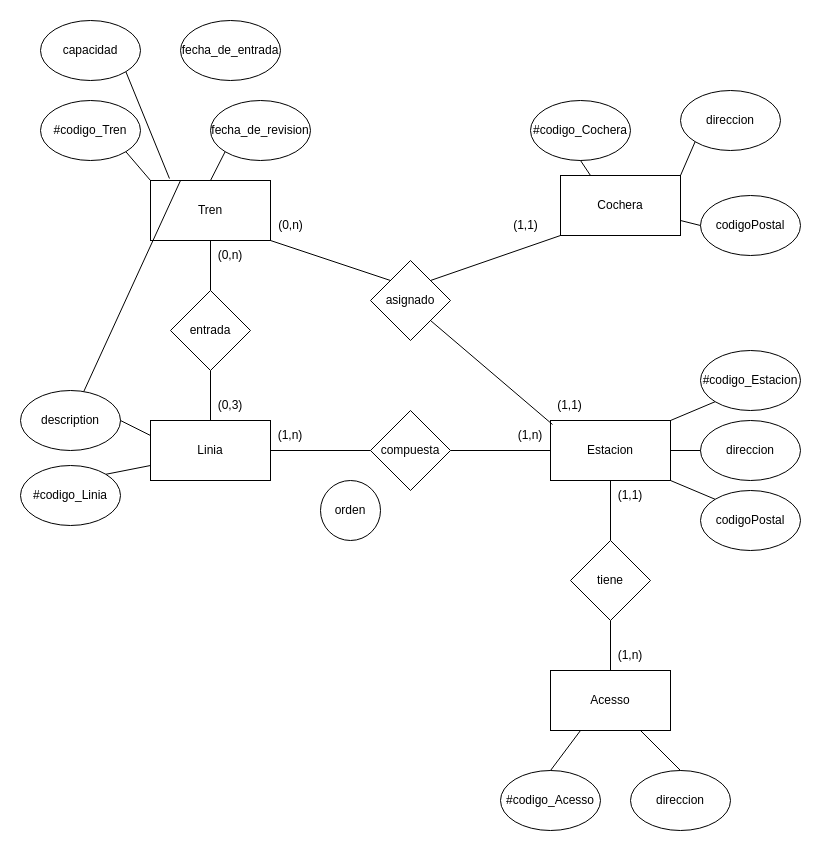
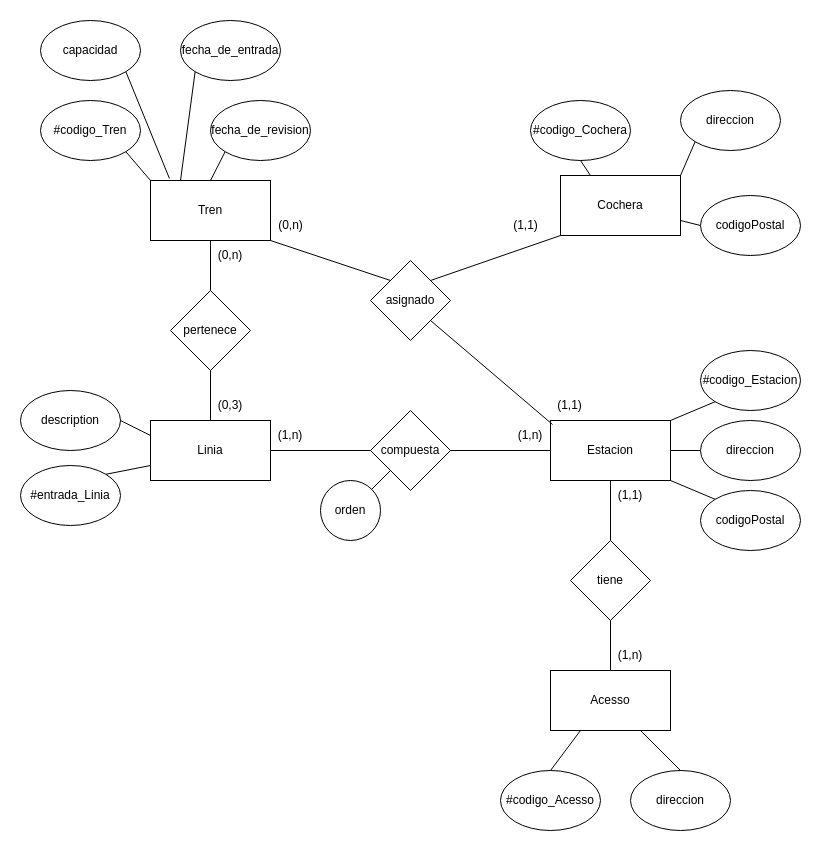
(132, 286) -> (188, 127)
(211, 331) -> (211, 331)
none -> (381, 480)
(71, 496) -> (71, 496)
